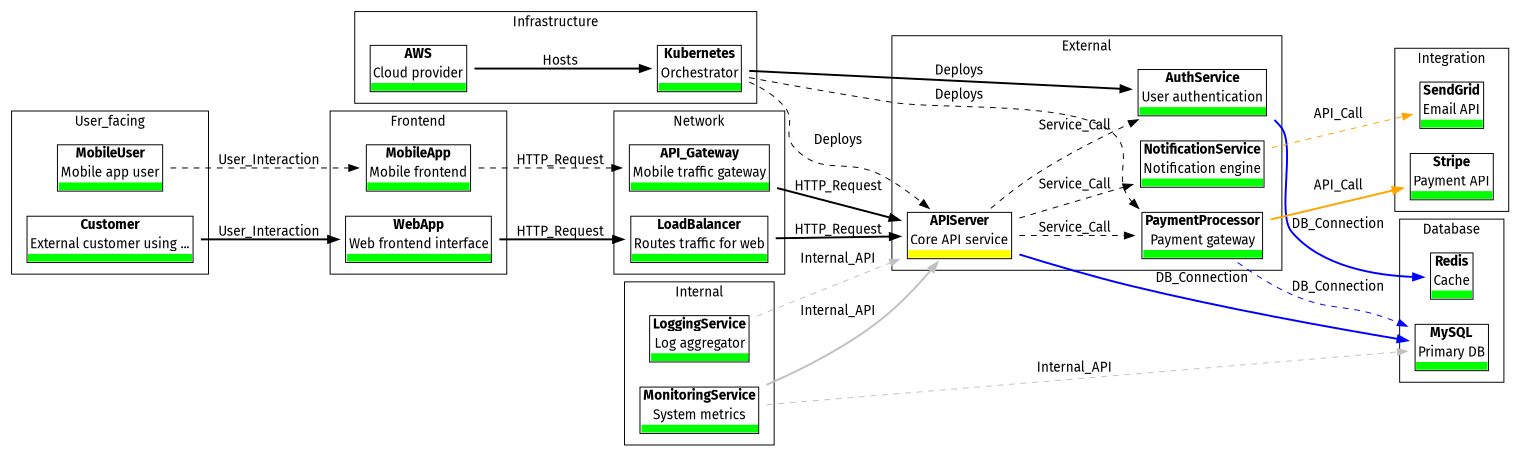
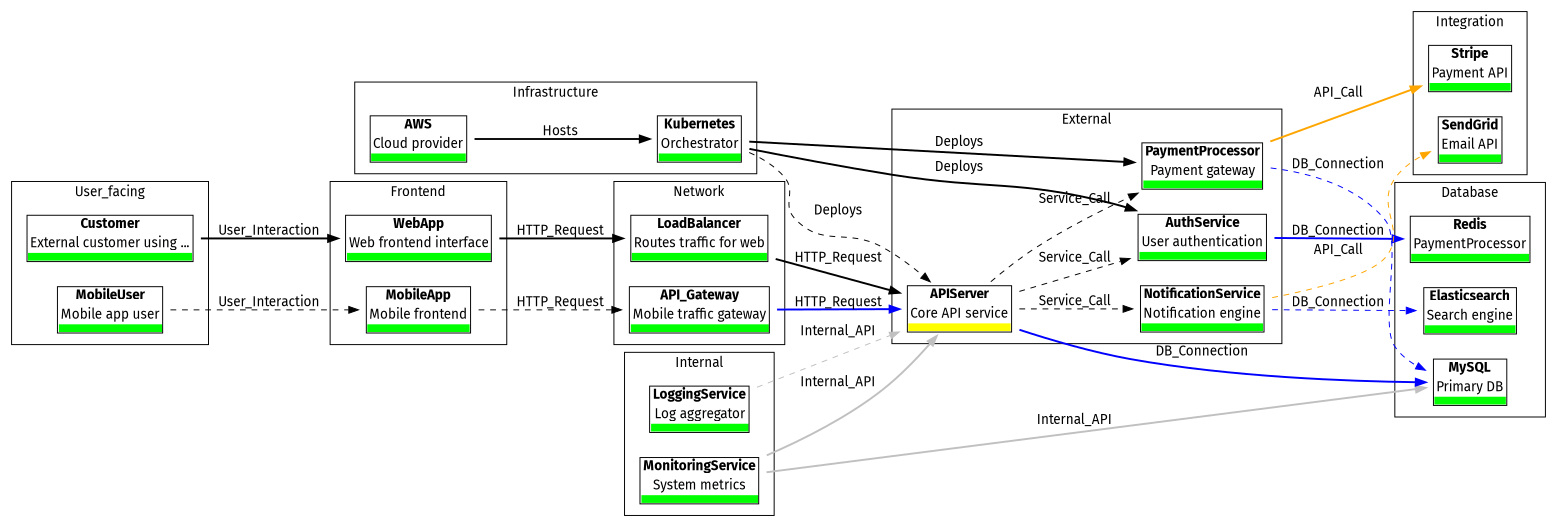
(969, 107) -> (937, 152)
(833, 203) -> (833, 309)
(1452, 281) -> (1470, 244)
none -> (1470, 311)
(1082, 378) -> (1091, 431)
